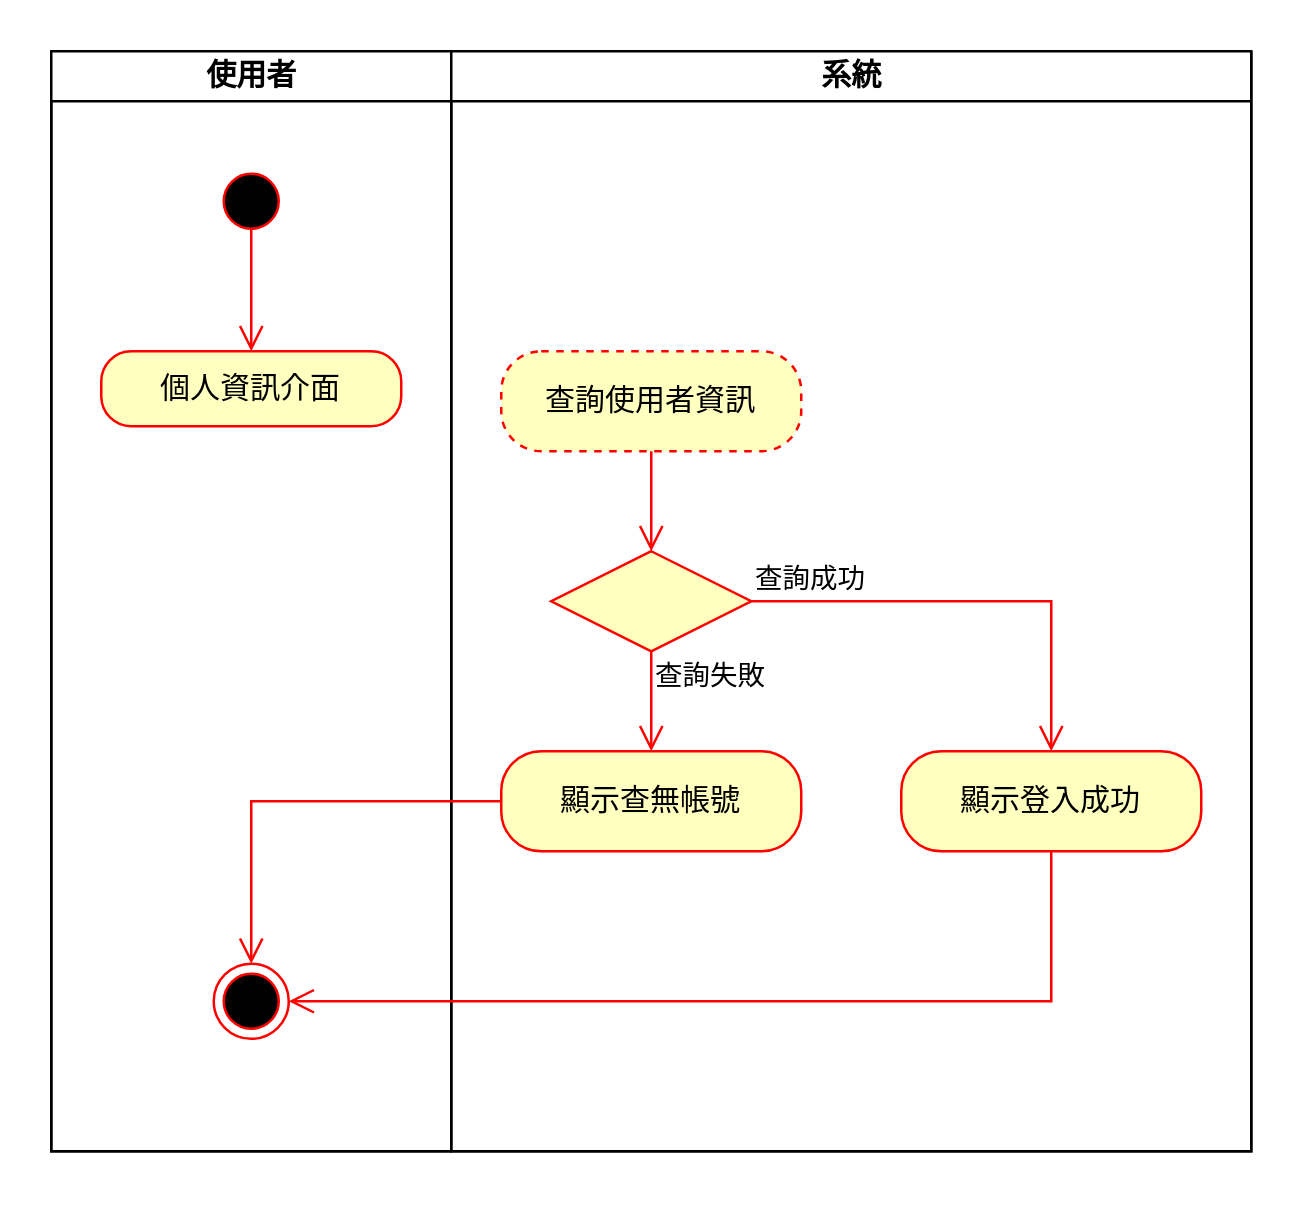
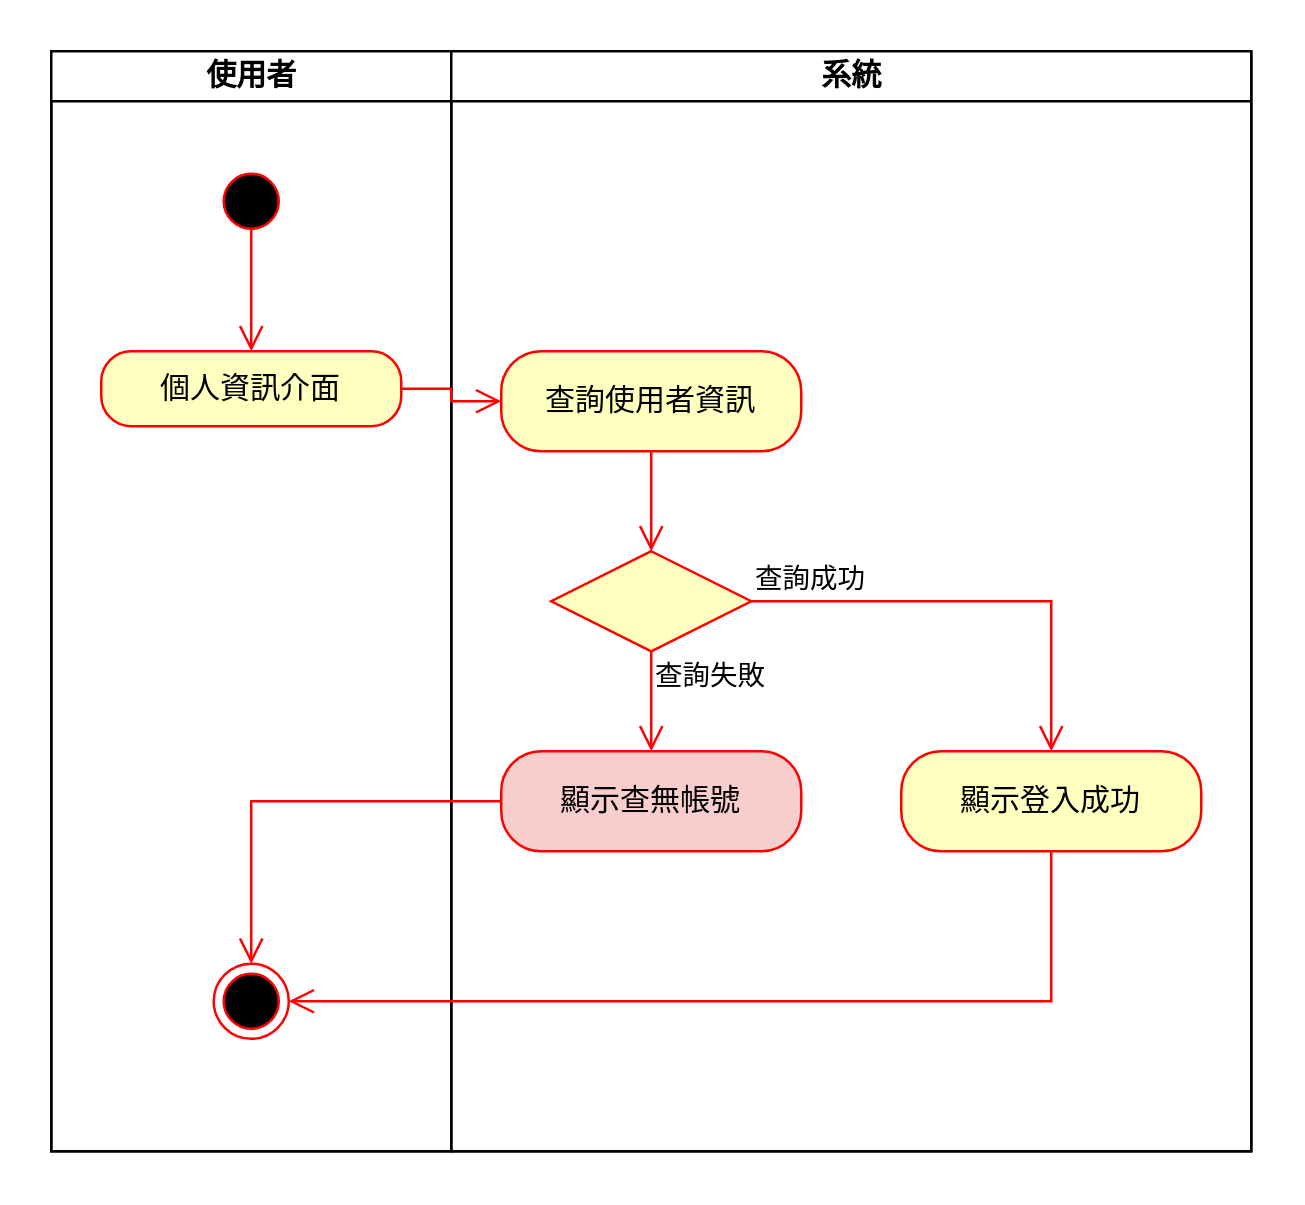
none -> (423, 389)
(651, 401) -> (651, 401)
(651, 801) -> (651, 801)
